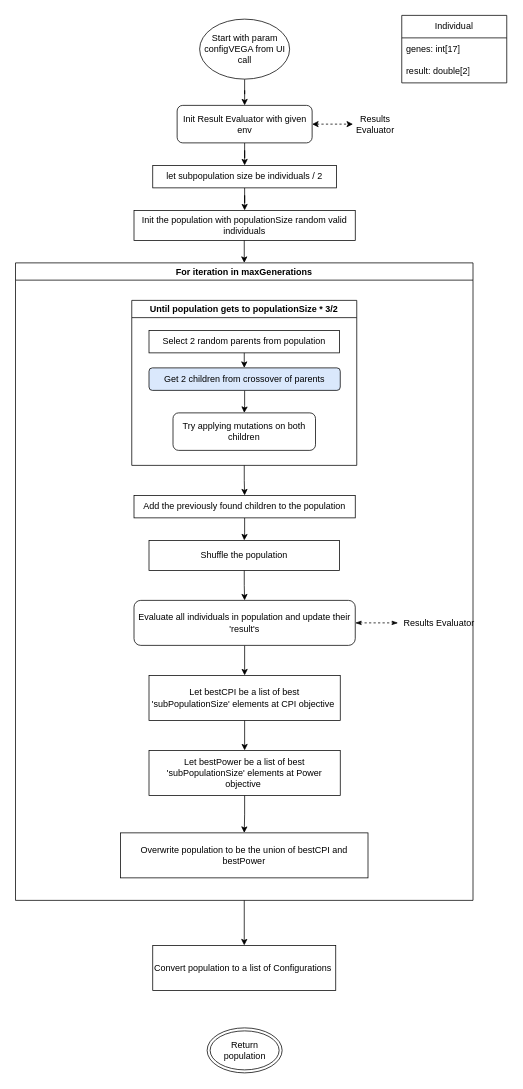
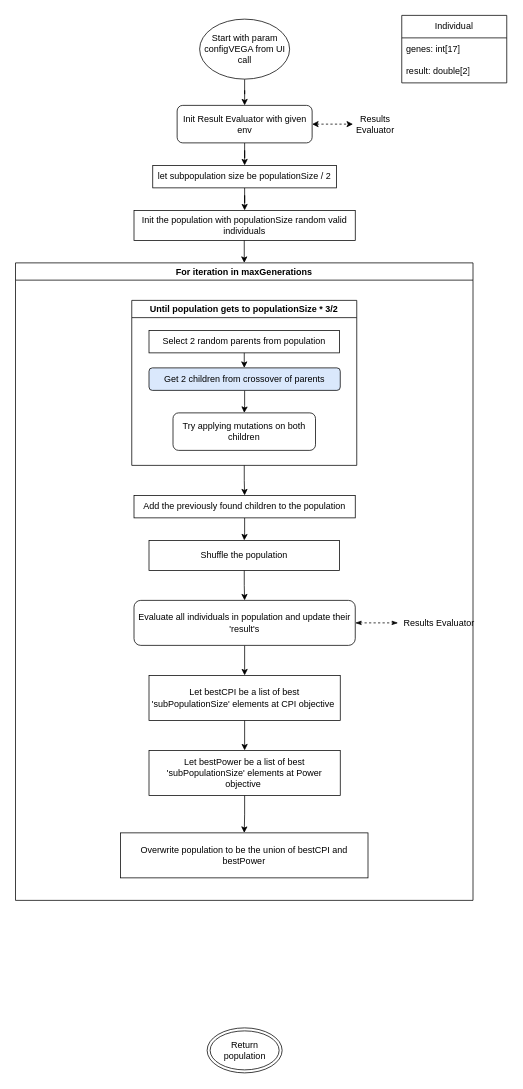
(245, 177) -> (245, 177)
(244, 921) -> none
(244, 968) -> none
